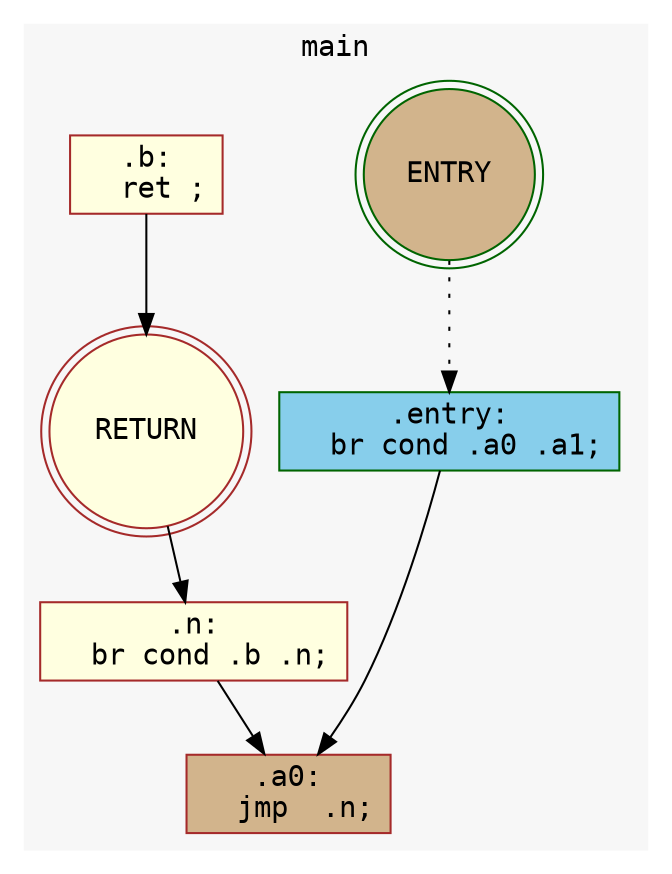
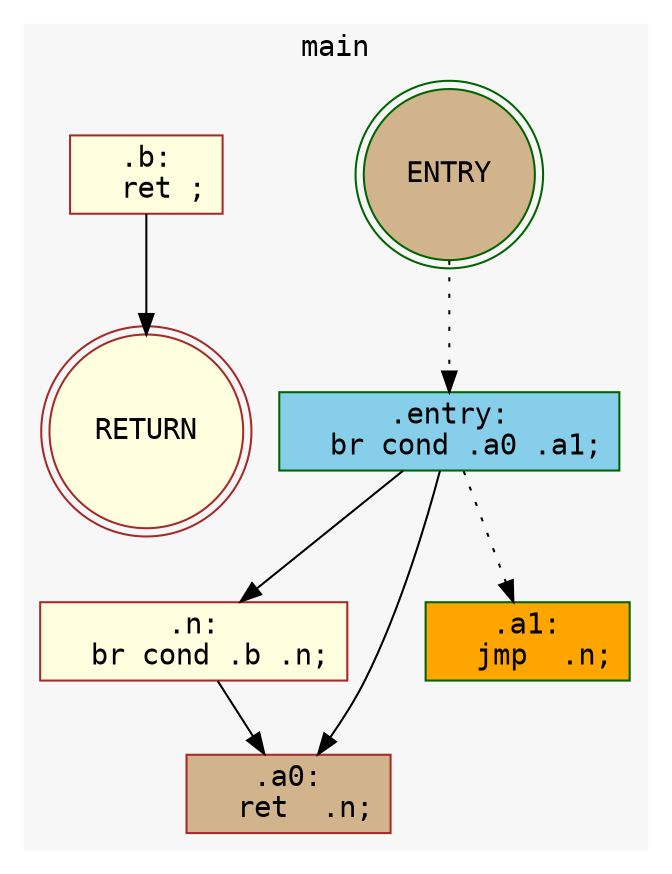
(174, 554) -> (330, 530)
none -> (528, 641)
(289, 794) -> (289, 794)
